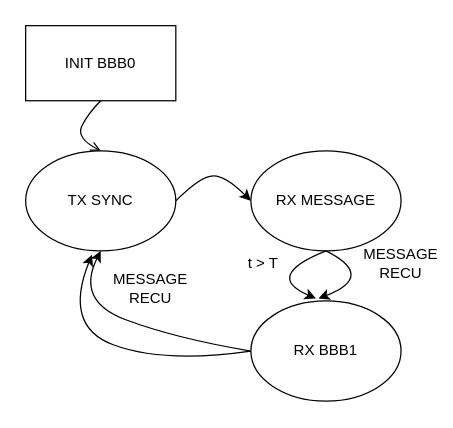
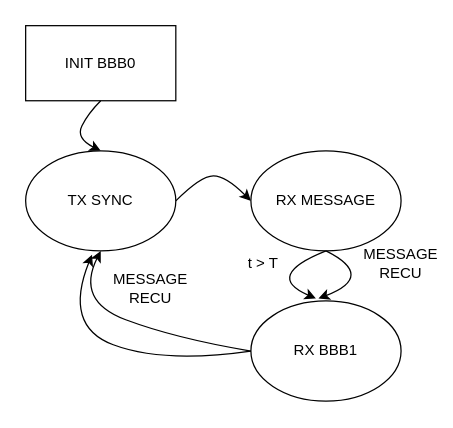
(87, 143) -> (85, 141)
